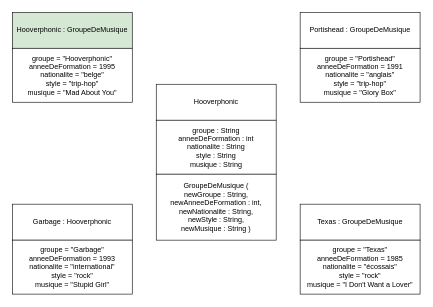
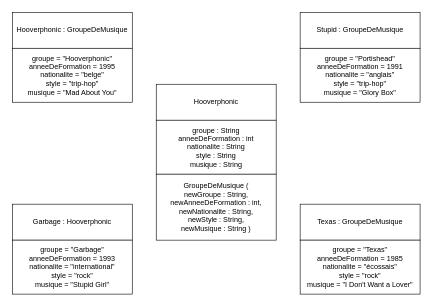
(72, 30) -> (72, 30)
(360, 30) -> (360, 30)
